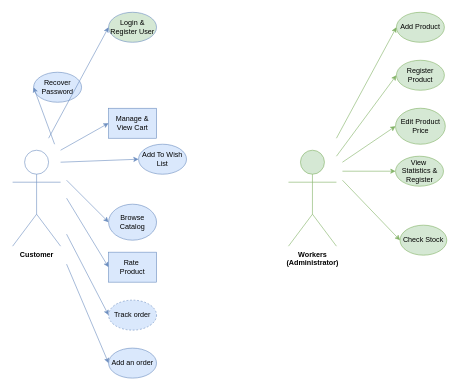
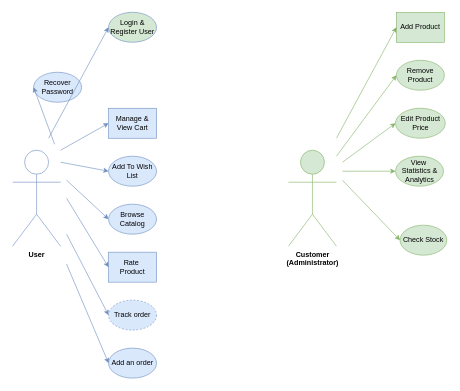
(420, 27) -> (420, 27)
(420, 75) -> (420, 75)
(420, 126) -> (420, 123)
(162, 159) -> (132, 171)
(420, 171) -> (420, 171)
(132, 222) -> (132, 219)
(37, 255) -> (37, 255)
(313, 259) -> (313, 259)
